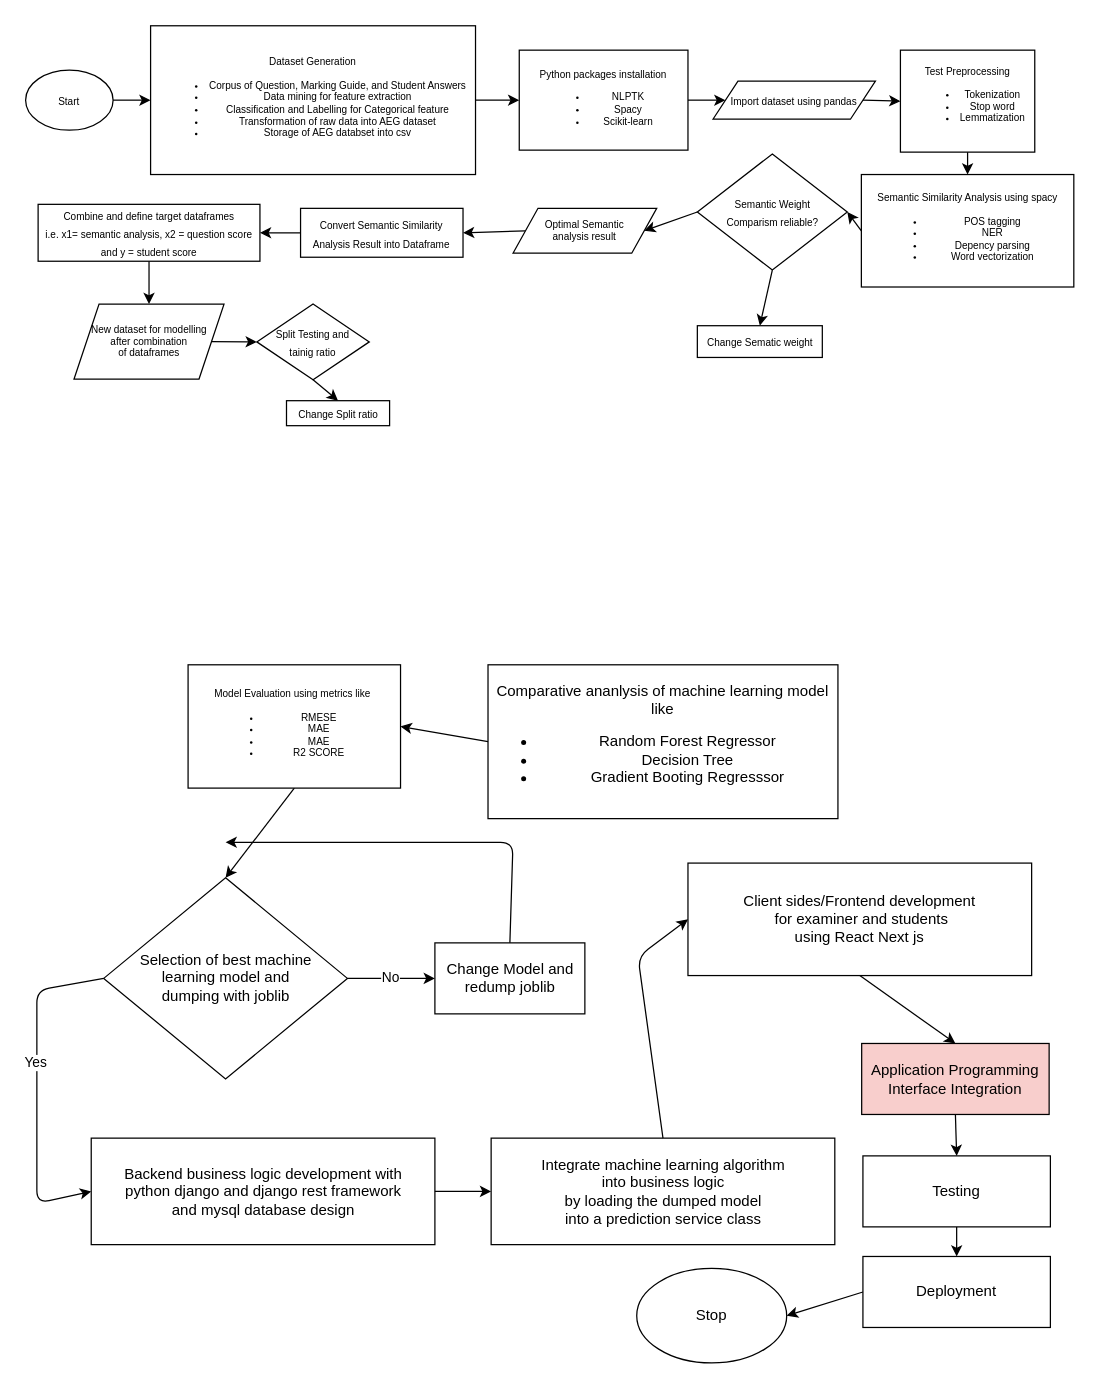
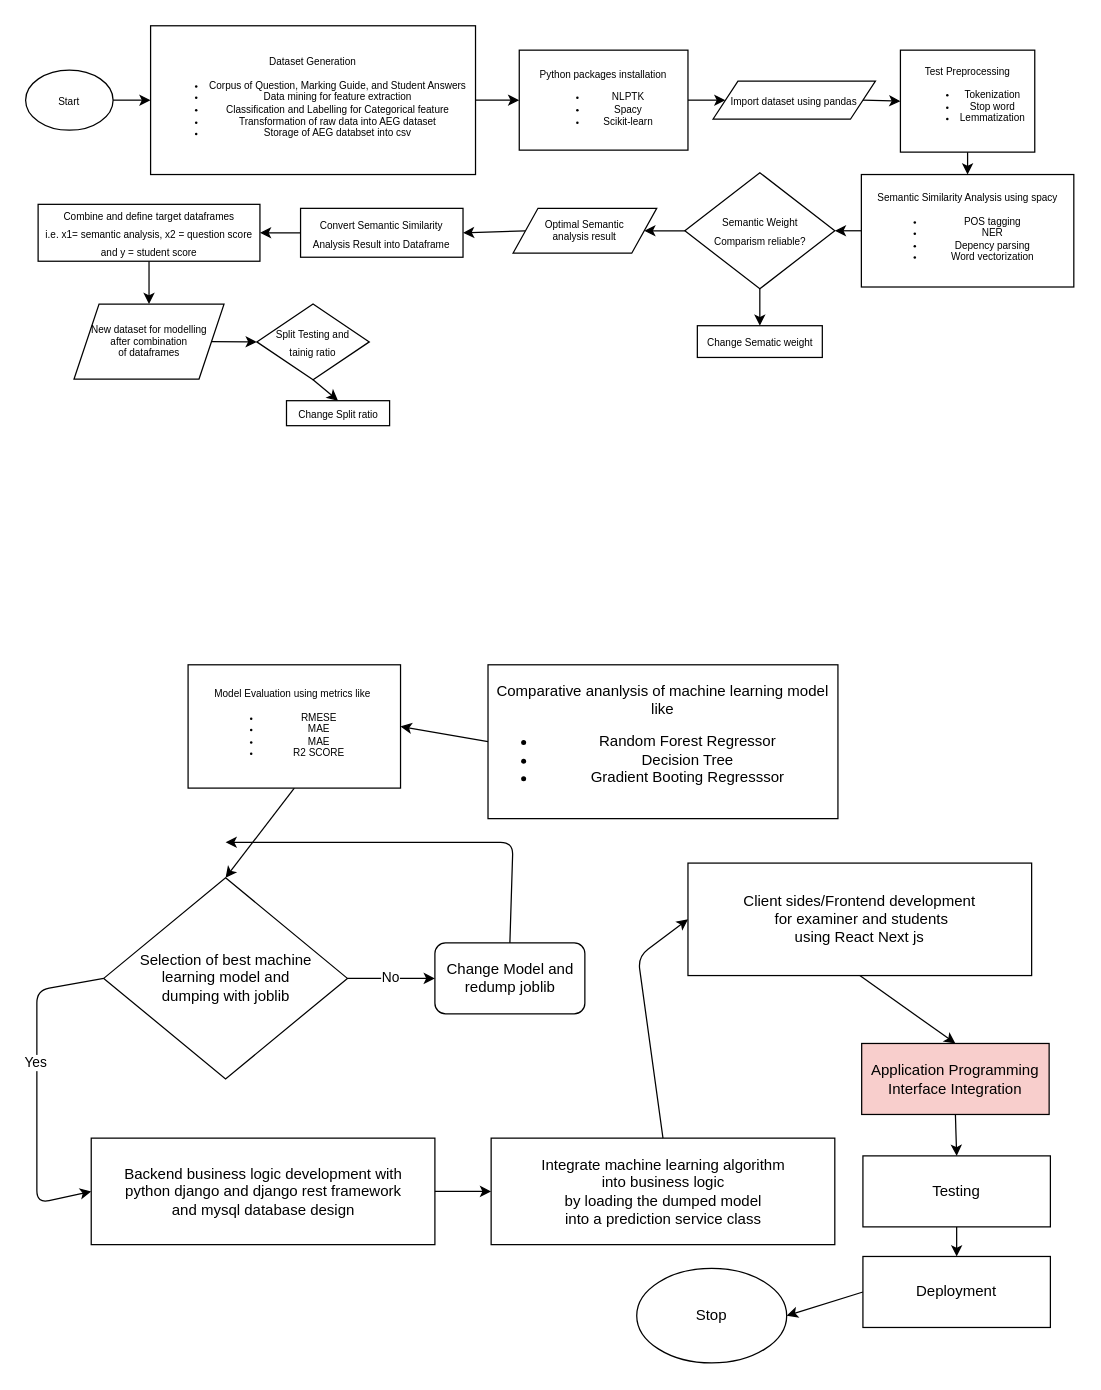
(773, 212) -> (760, 231)
(510, 978) -> (510, 978)
